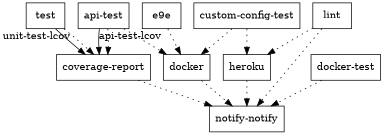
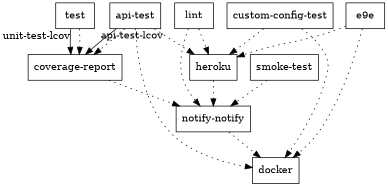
none -> (171, 40)
none -> (295, 41)
(346, 67) -> (284, 67)
(214, 91) -> (242, 143)
